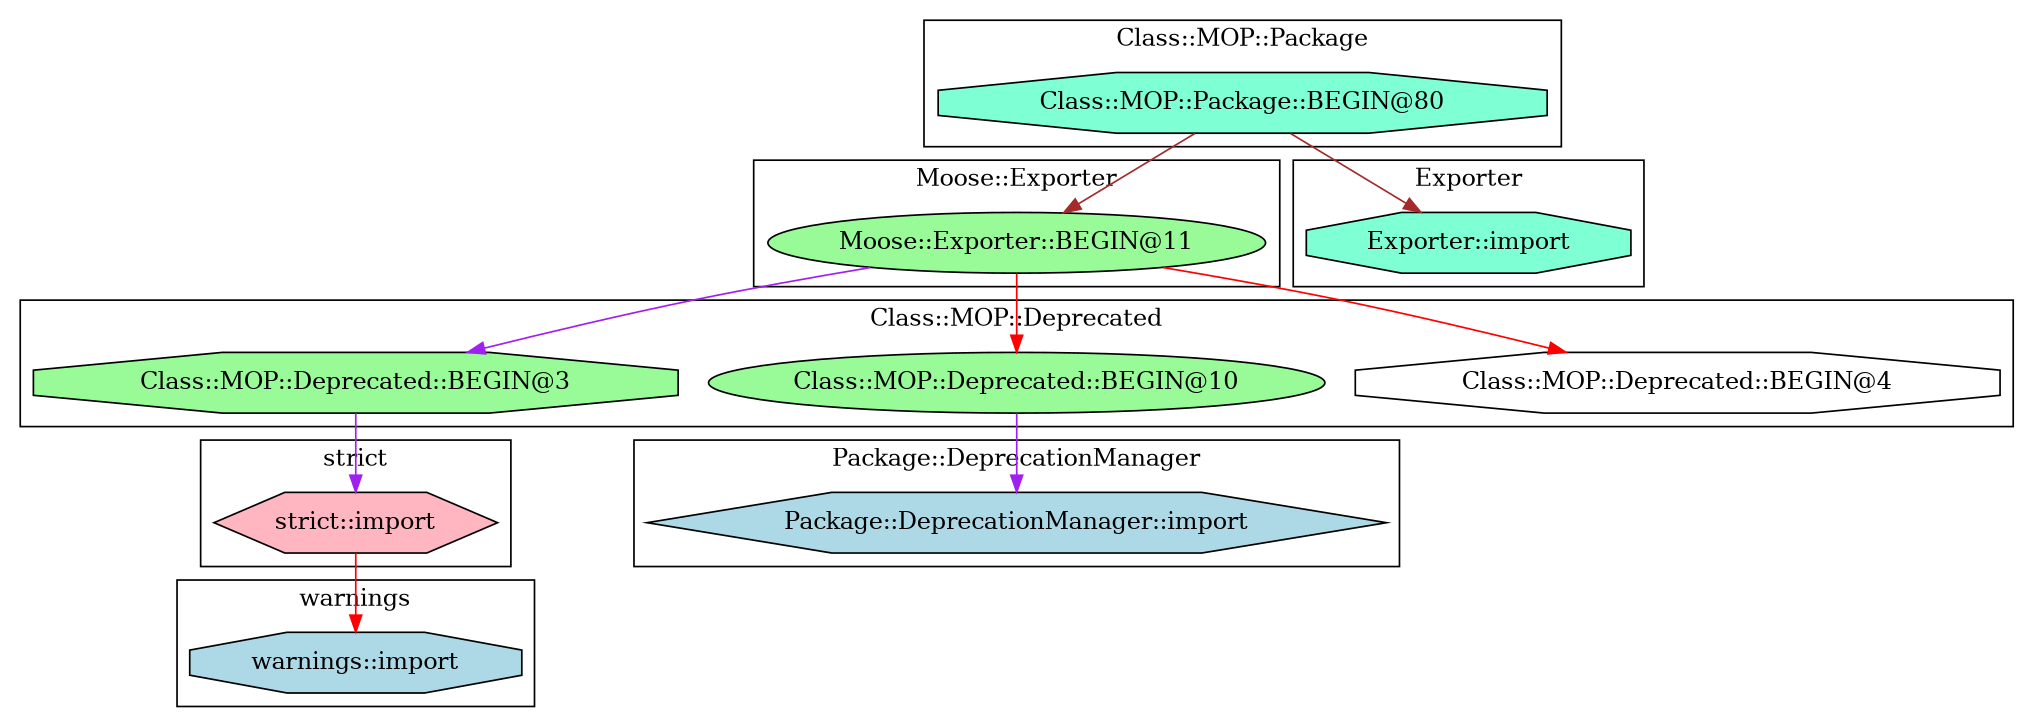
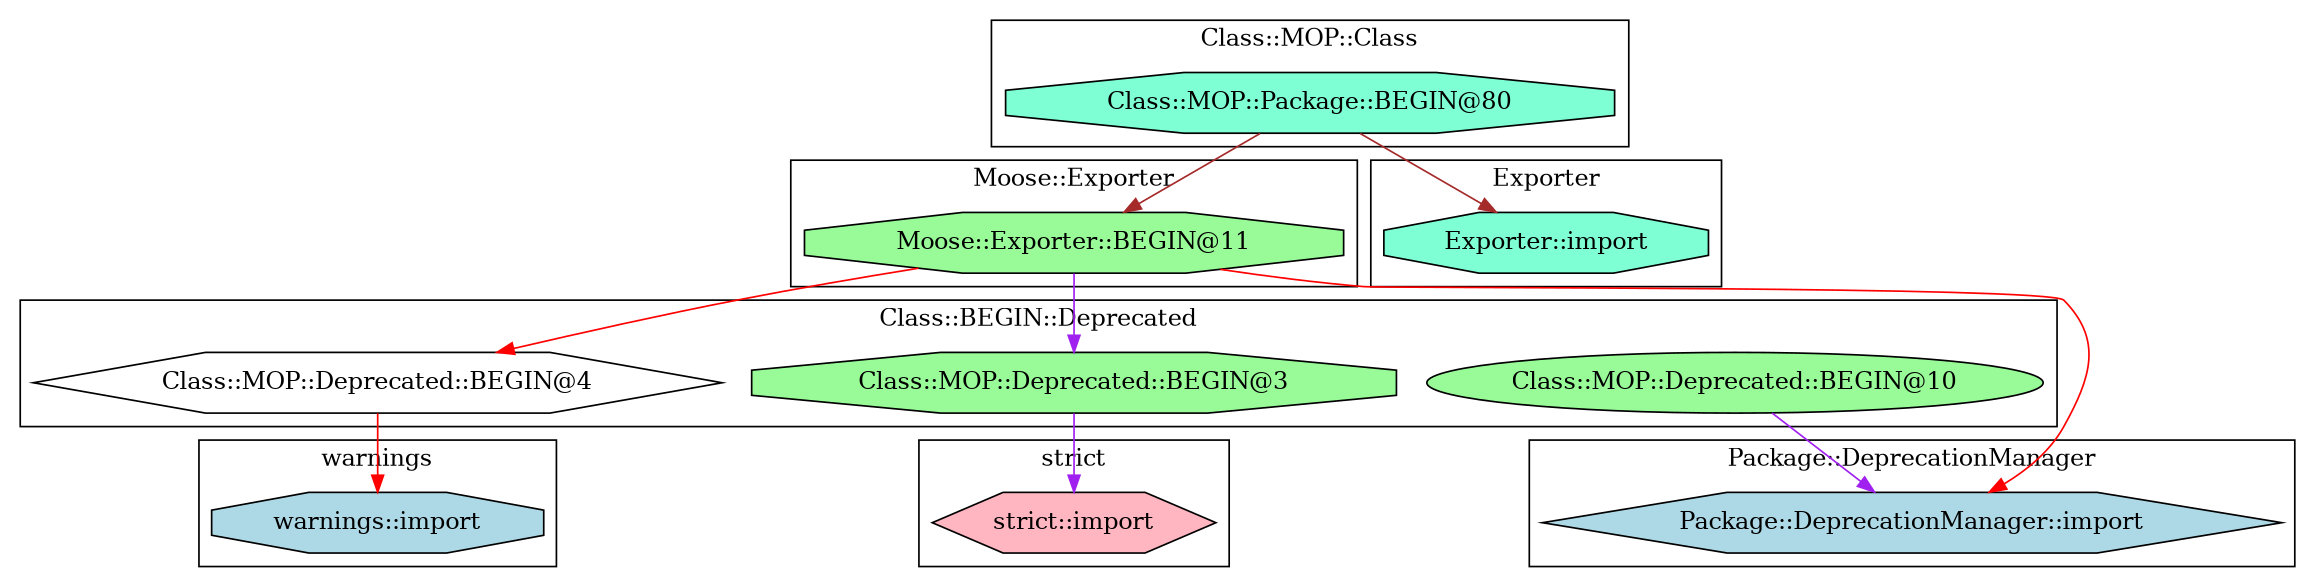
(1243, 40) -> (1310, 40)
(1017, 243) -> (1074, 243)
(1017, 311) -> (1753, 289)
(1017, 320) -> (1039, 320)
(1678, 383) -> (378, 383)
(356, 590) -> (378, 450)
